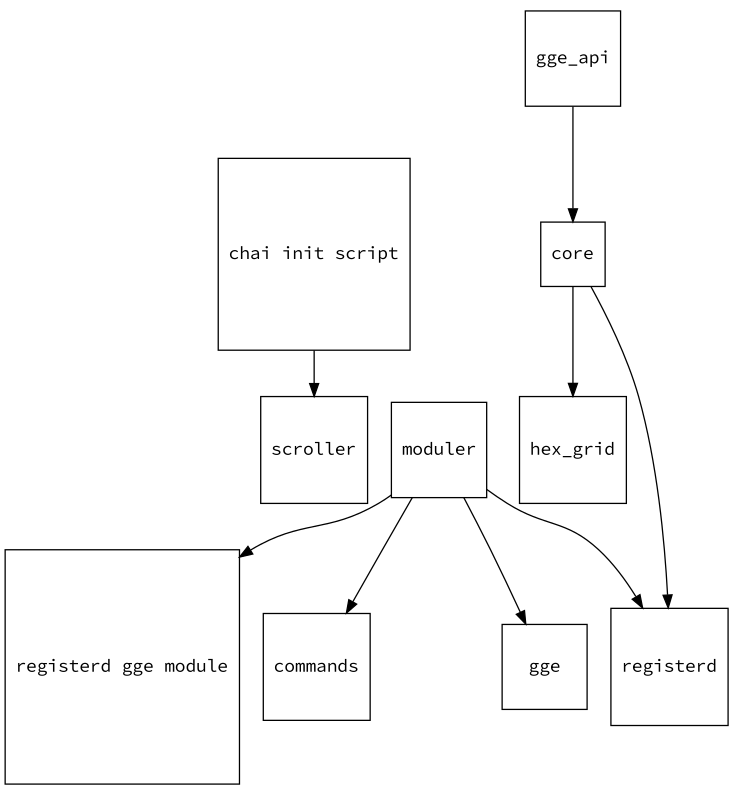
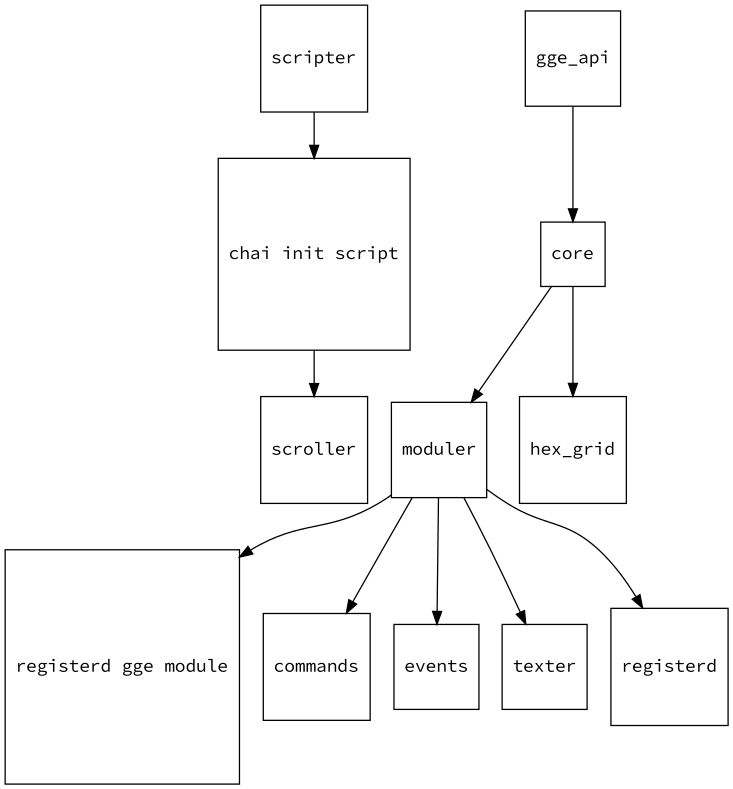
none -> (314, 59)
(648, 436) -> (515, 339)
none -> (436, 667)
(545, 667) -> (545, 667)
